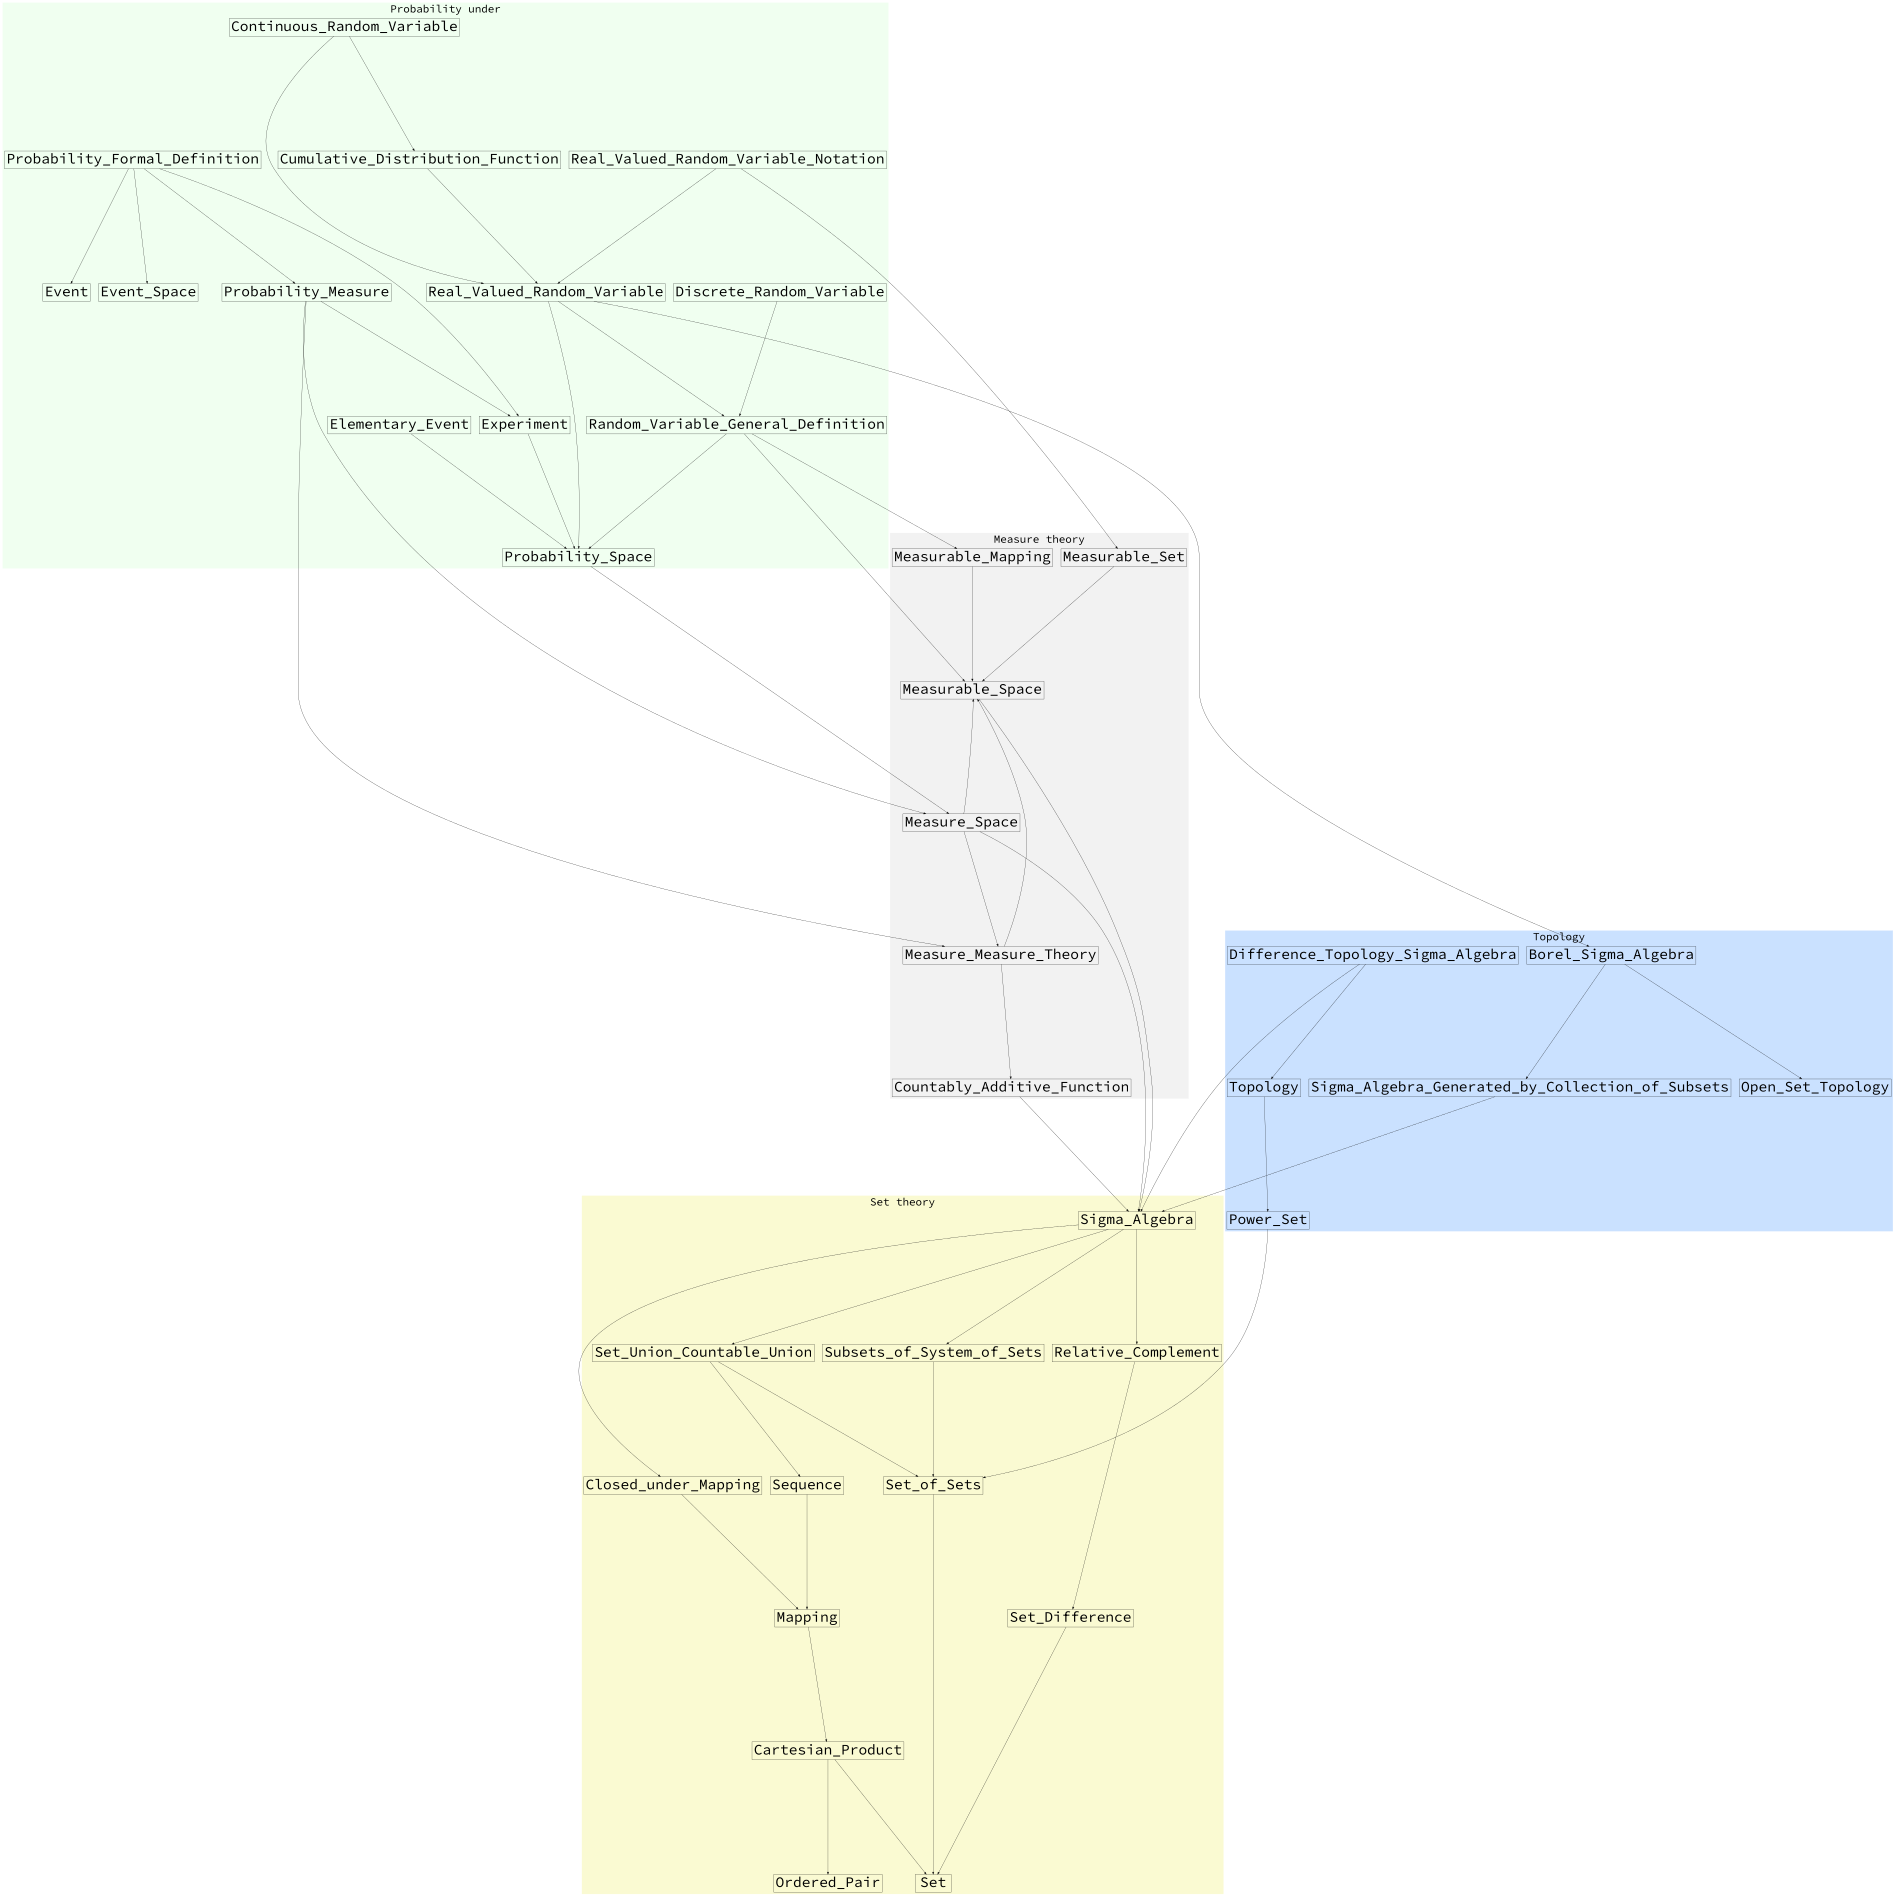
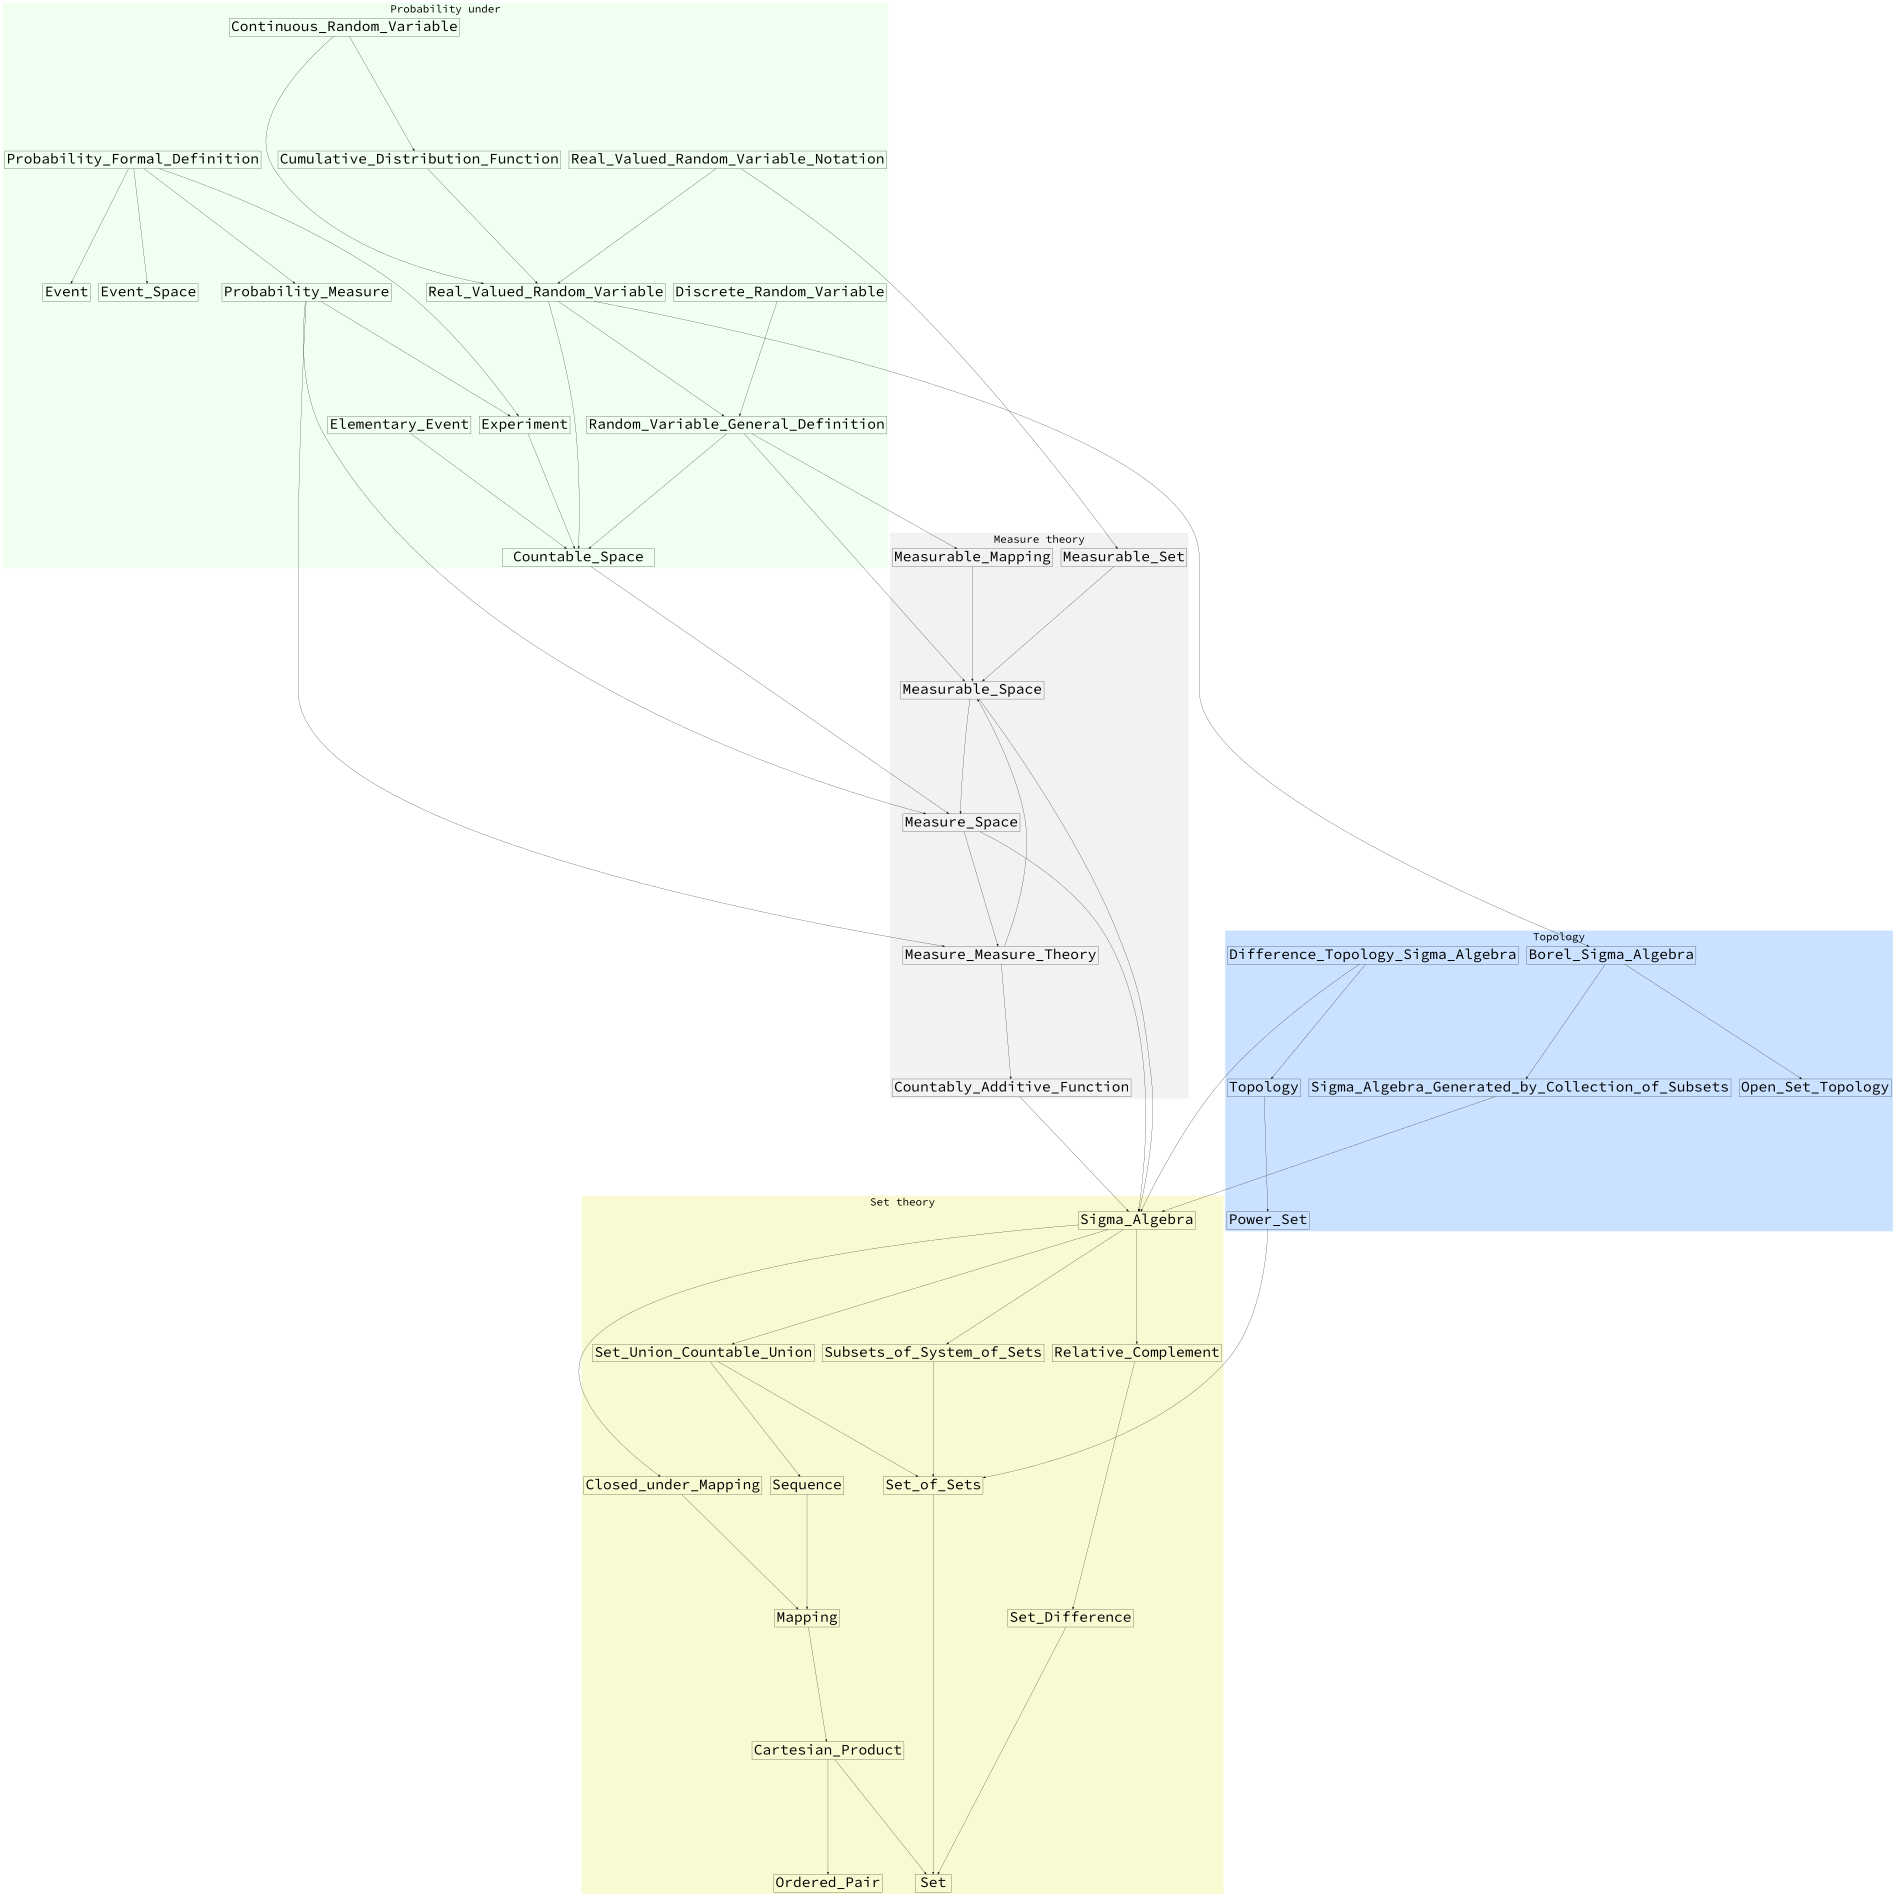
(578, 558) -> (578, 558)
(970, 758) -> (964, 755)
